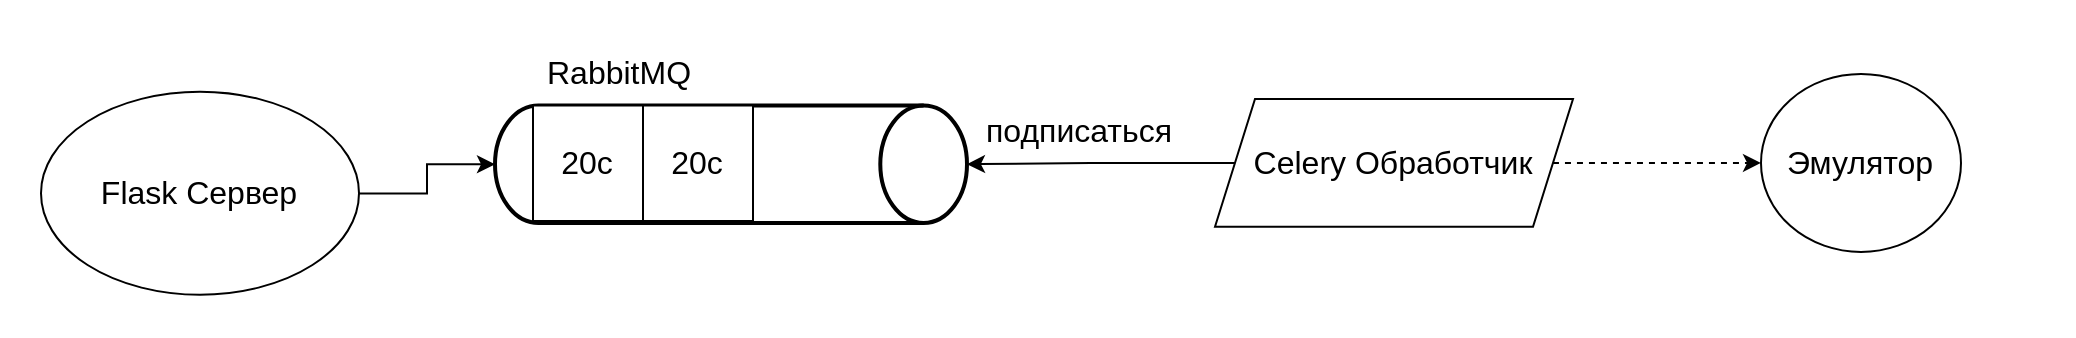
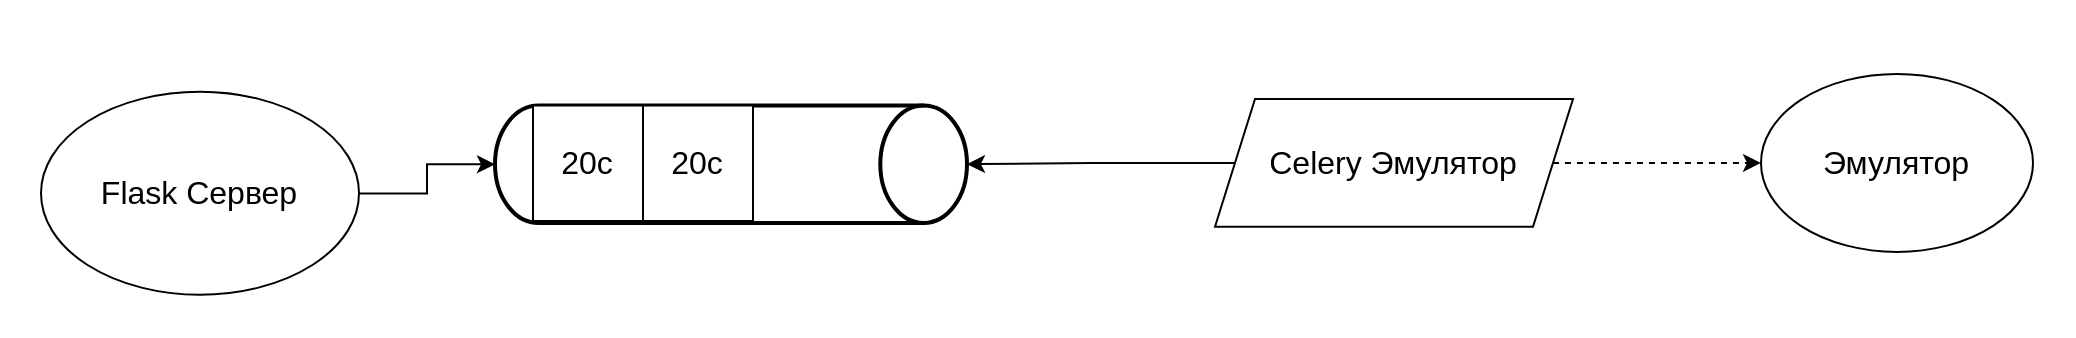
(619, 72) -> none
(1078, 130) -> none
(1394, 163) -> (1394, 163)
(1861, 163) -> (1897, 163)
